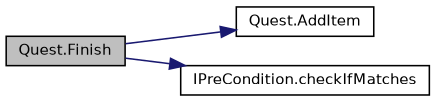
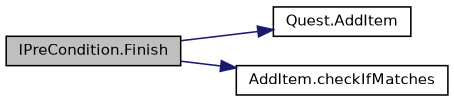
(66, 51) -> (93, 51)
(305, 80) -> (342, 80)
